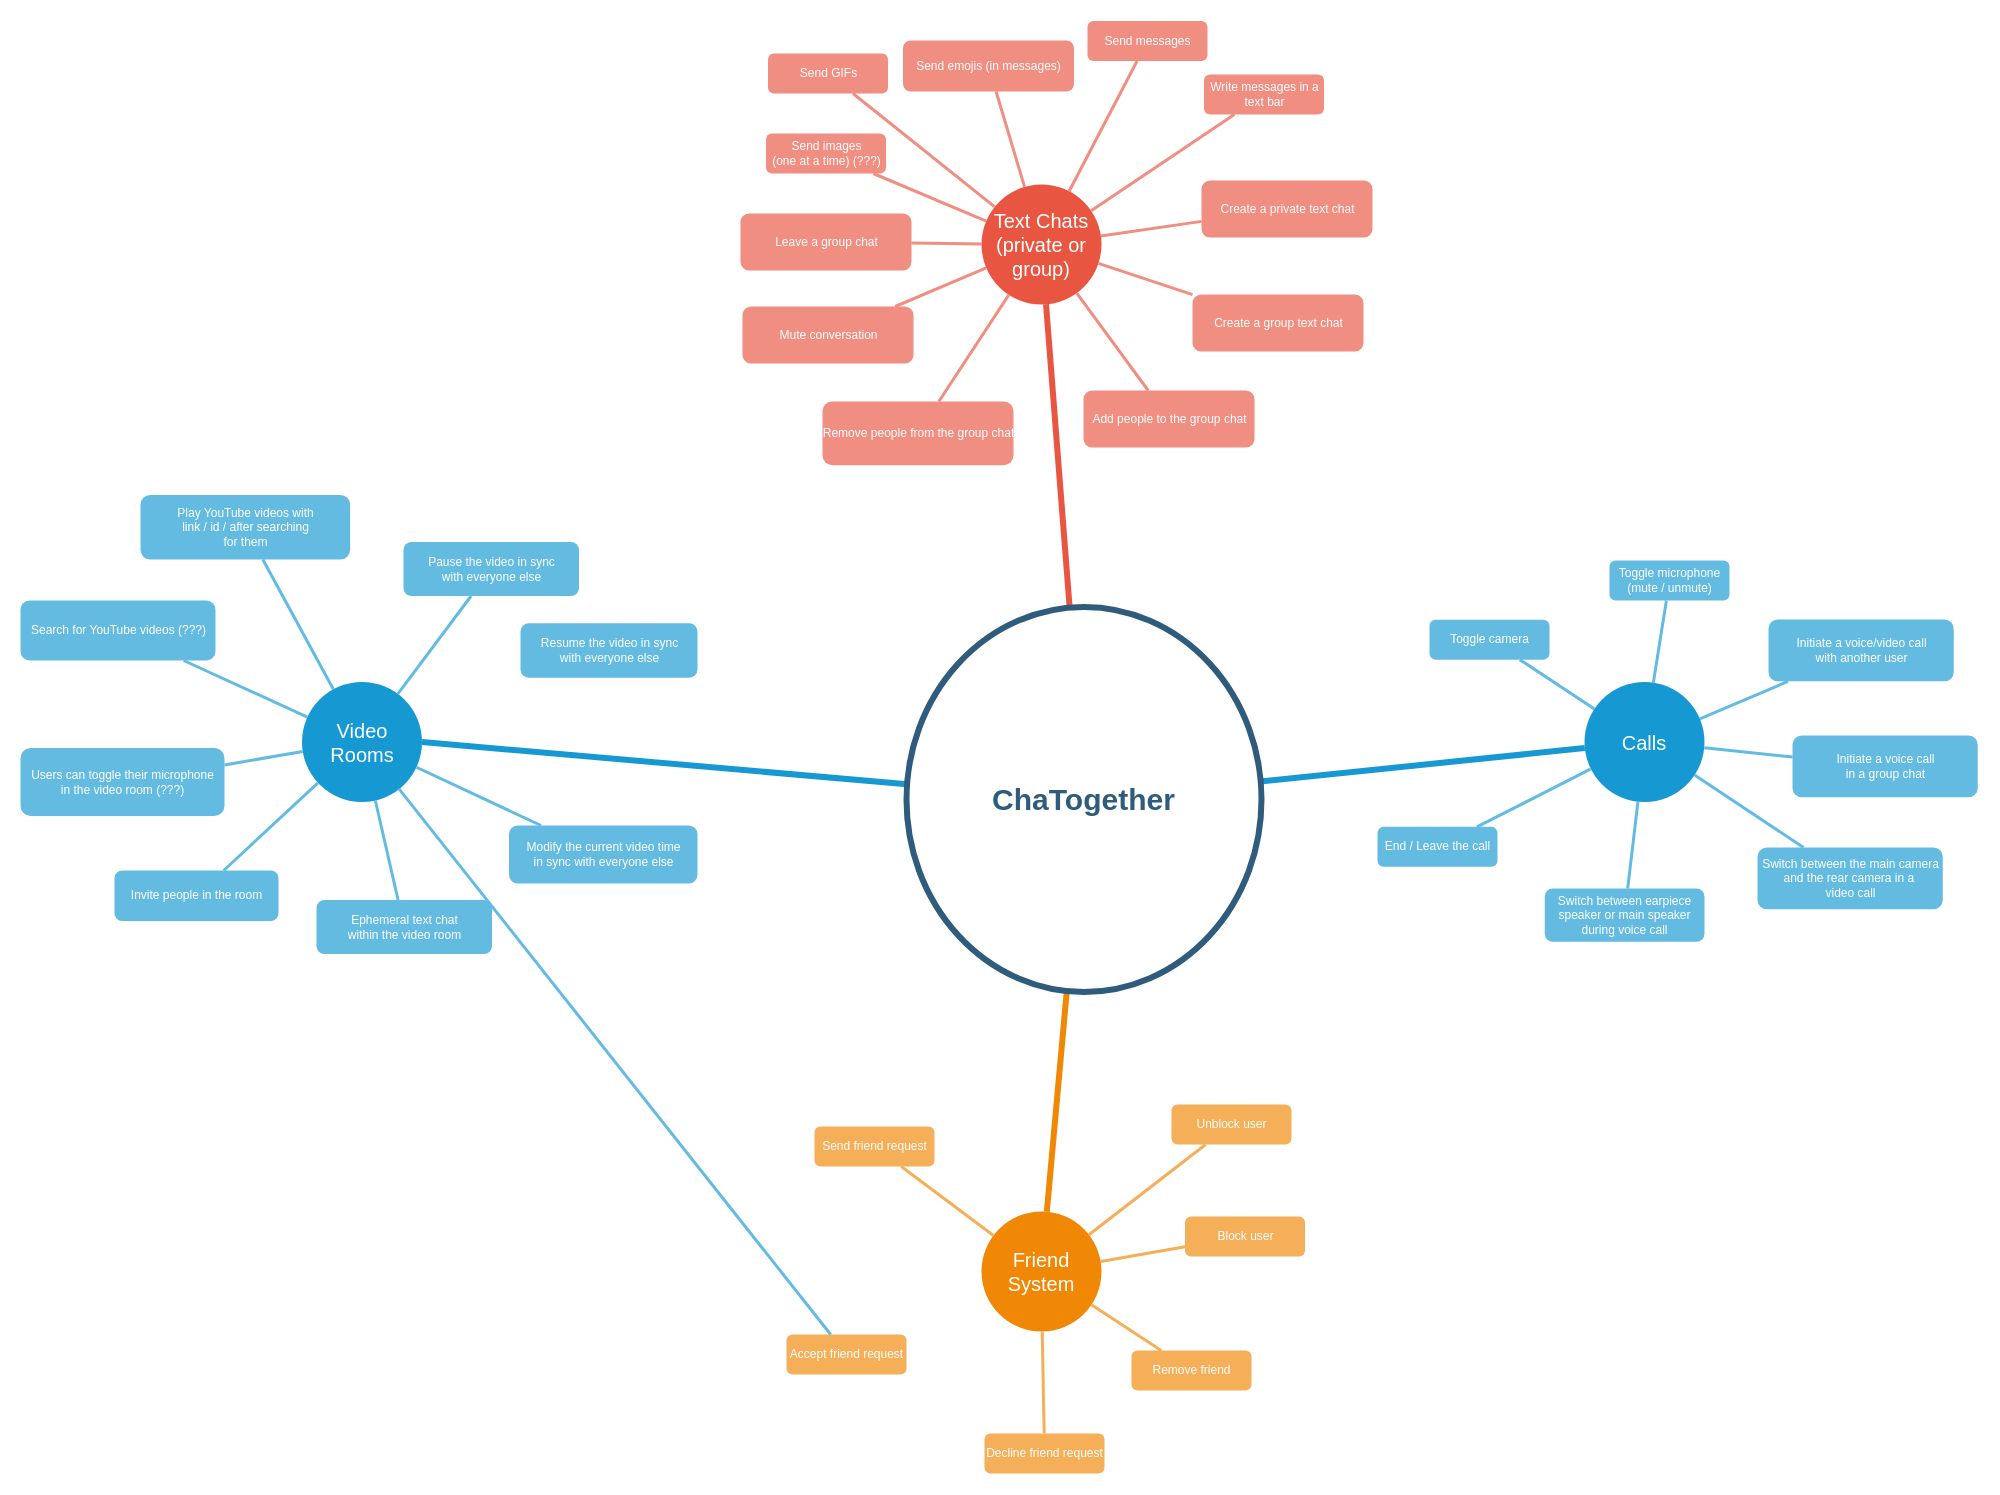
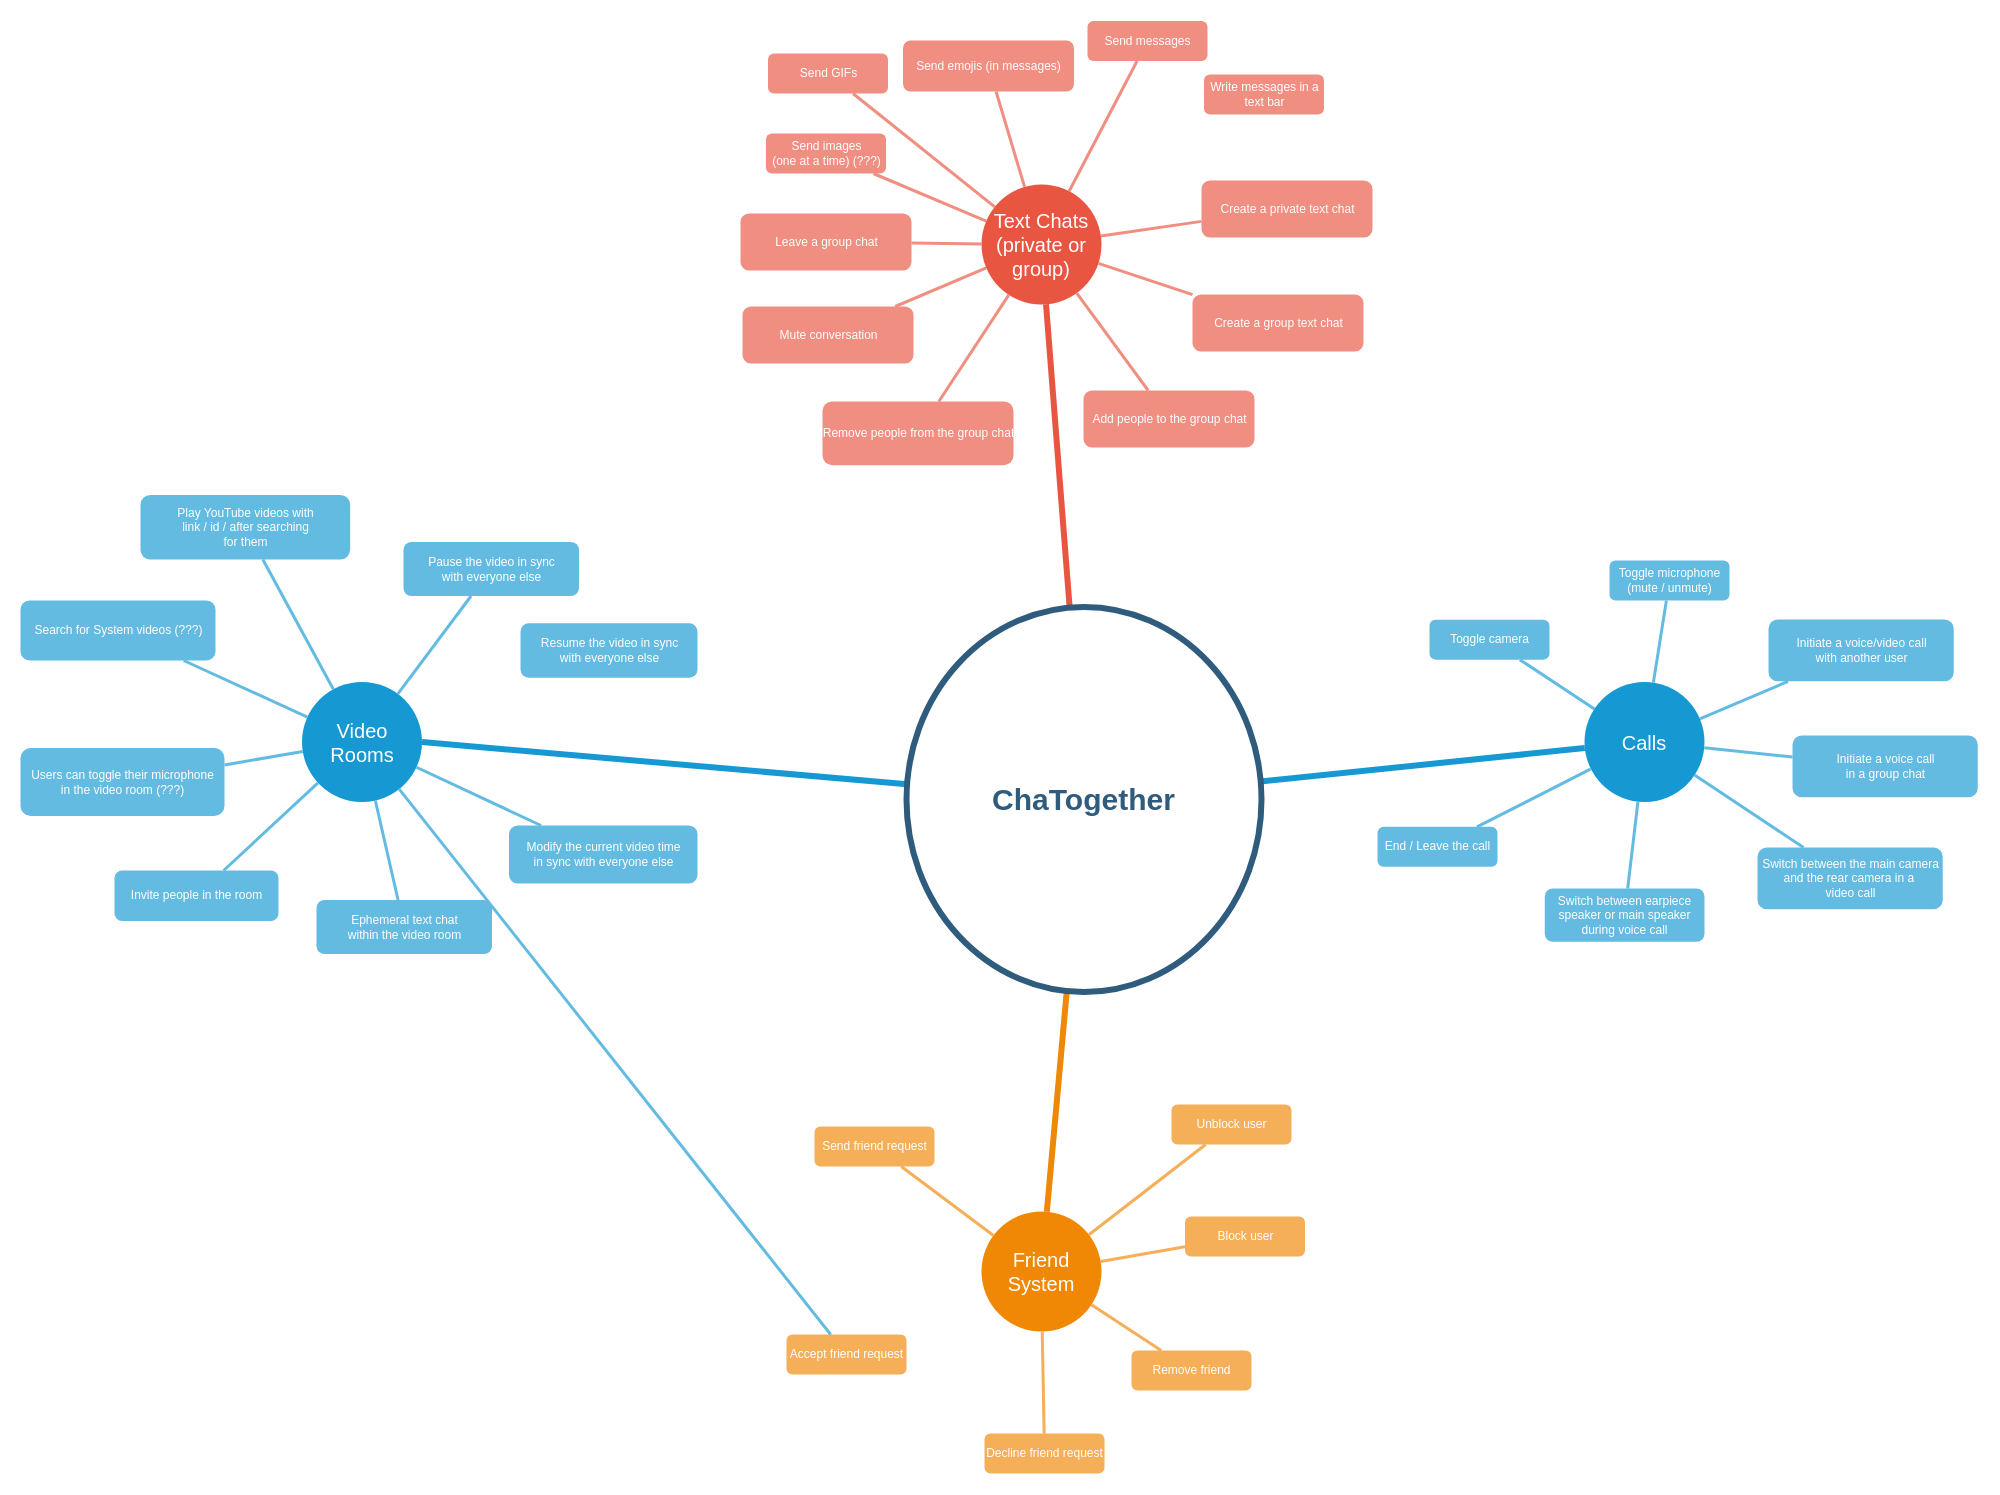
(1163, 163) -> none
(119, 631) -> (119, 631)
